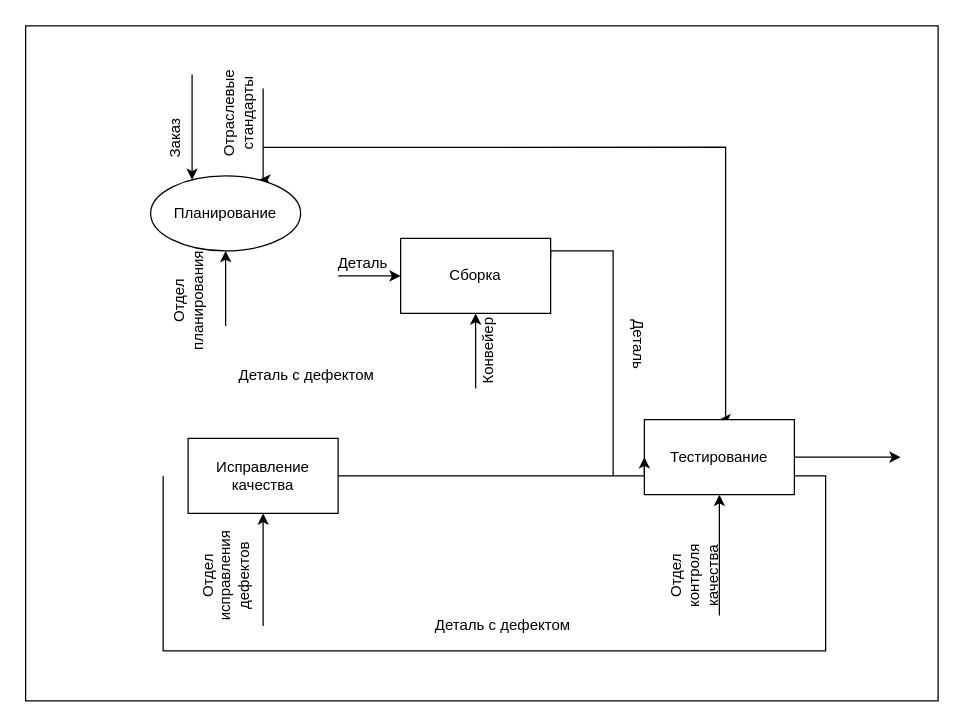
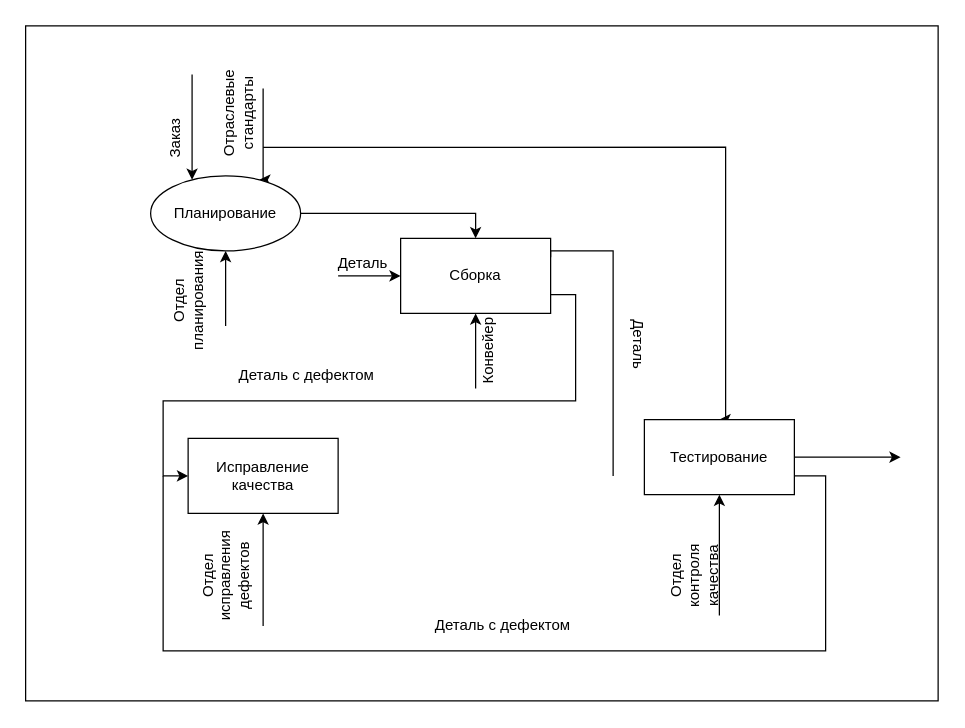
none -> (397, 213)
none -> (389, 401)
(496, 476) -> none
